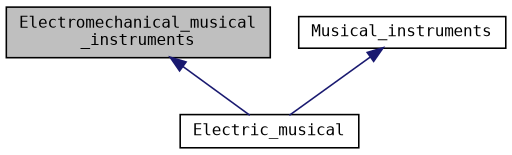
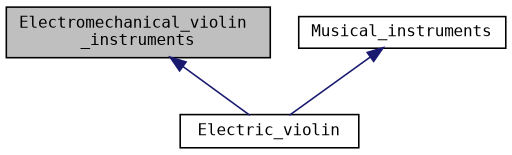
(138, 32) -> (138, 32)
(269, 131) -> (269, 131)
